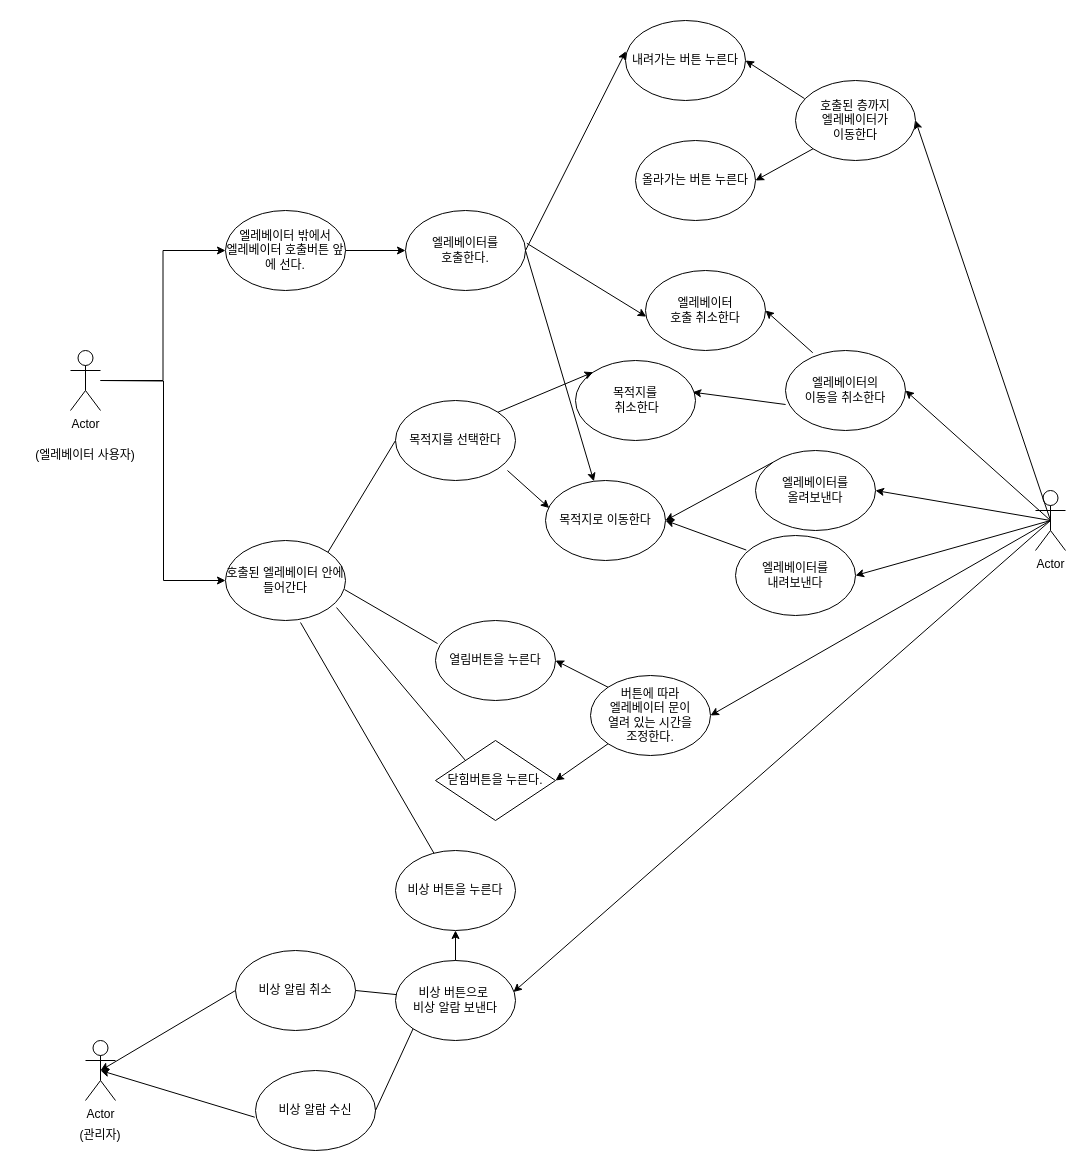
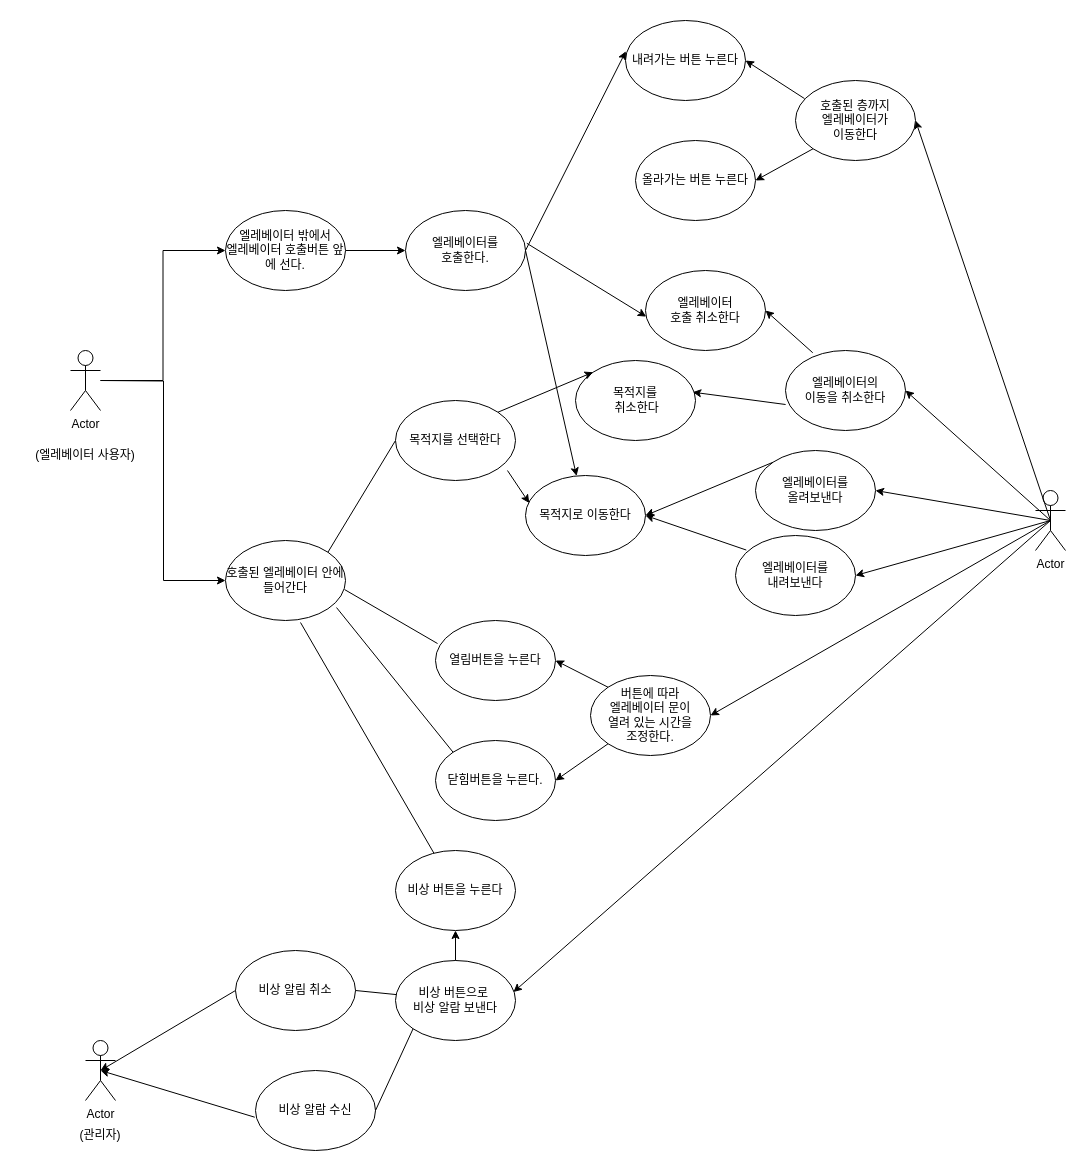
(606, 521) -> (586, 516)
(496, 781) -> (496, 781)
